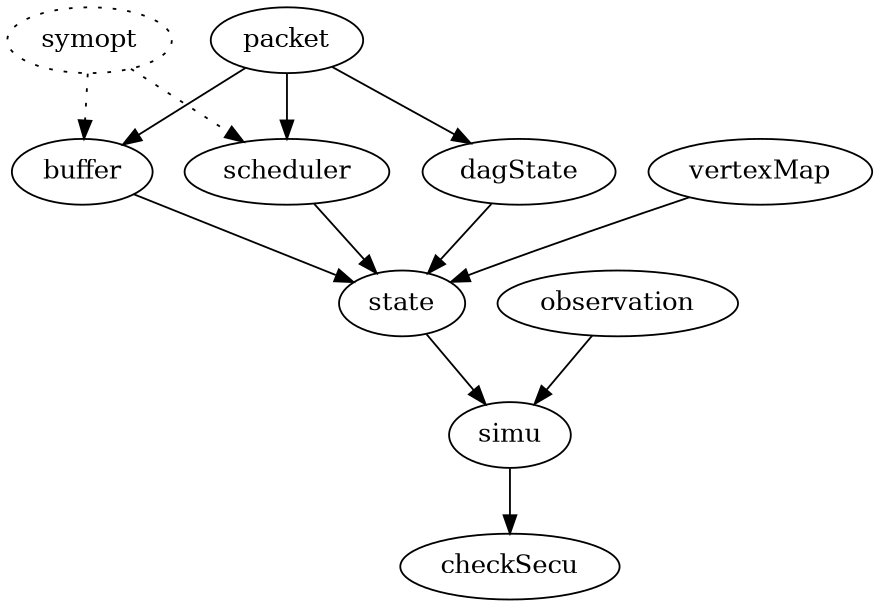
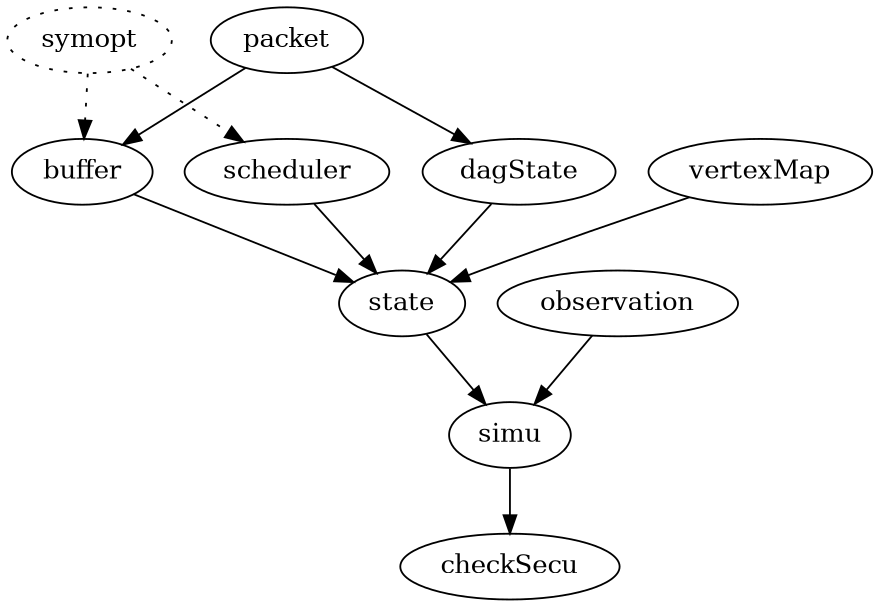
(287, 97) -> none
